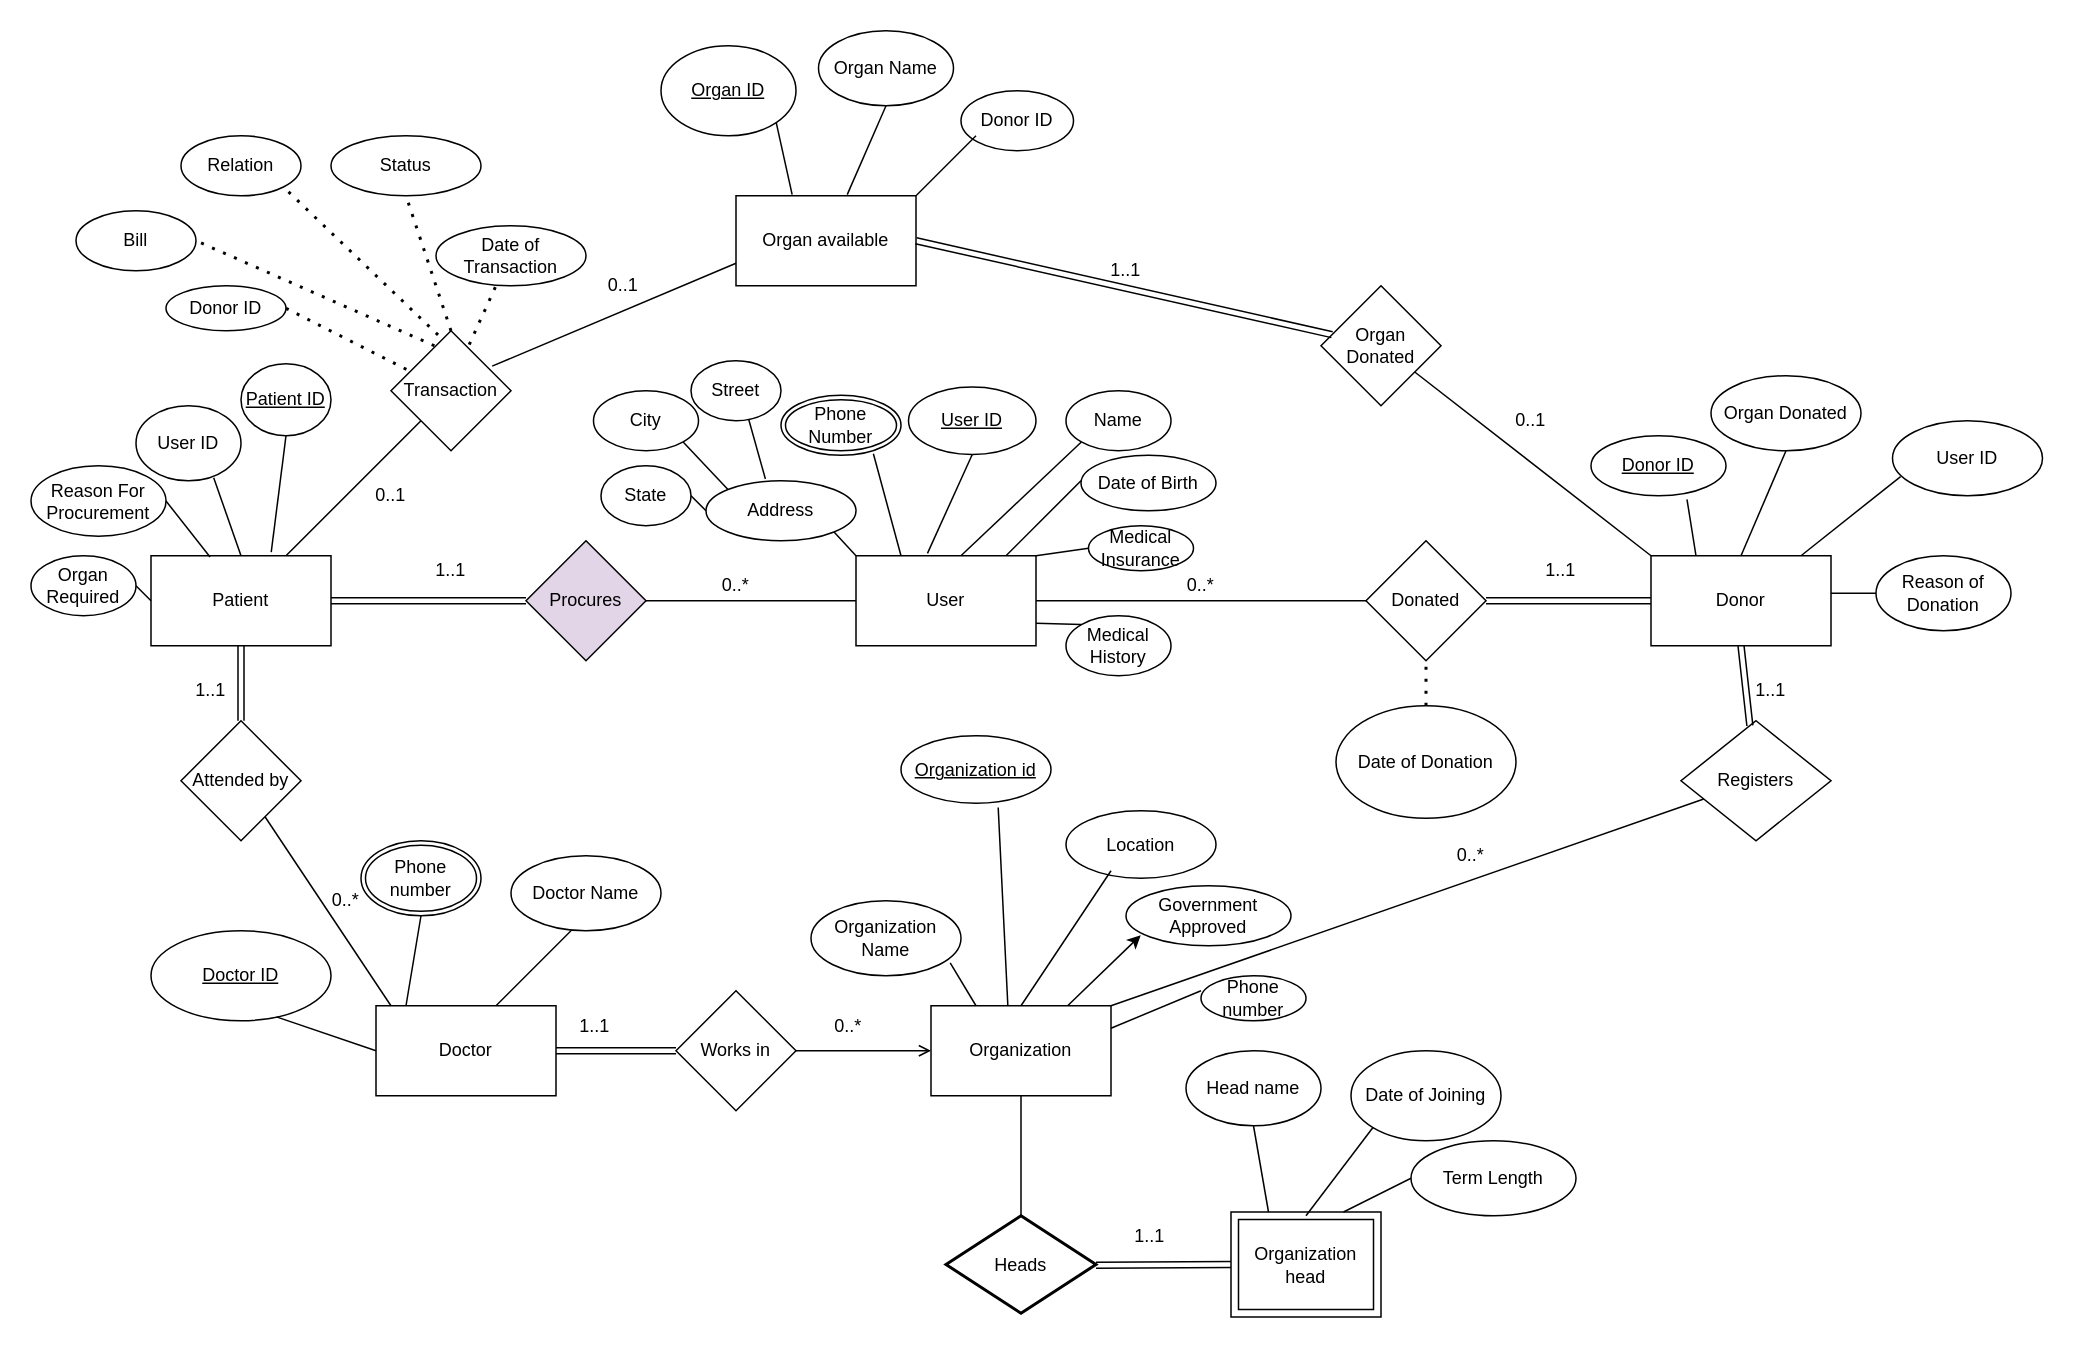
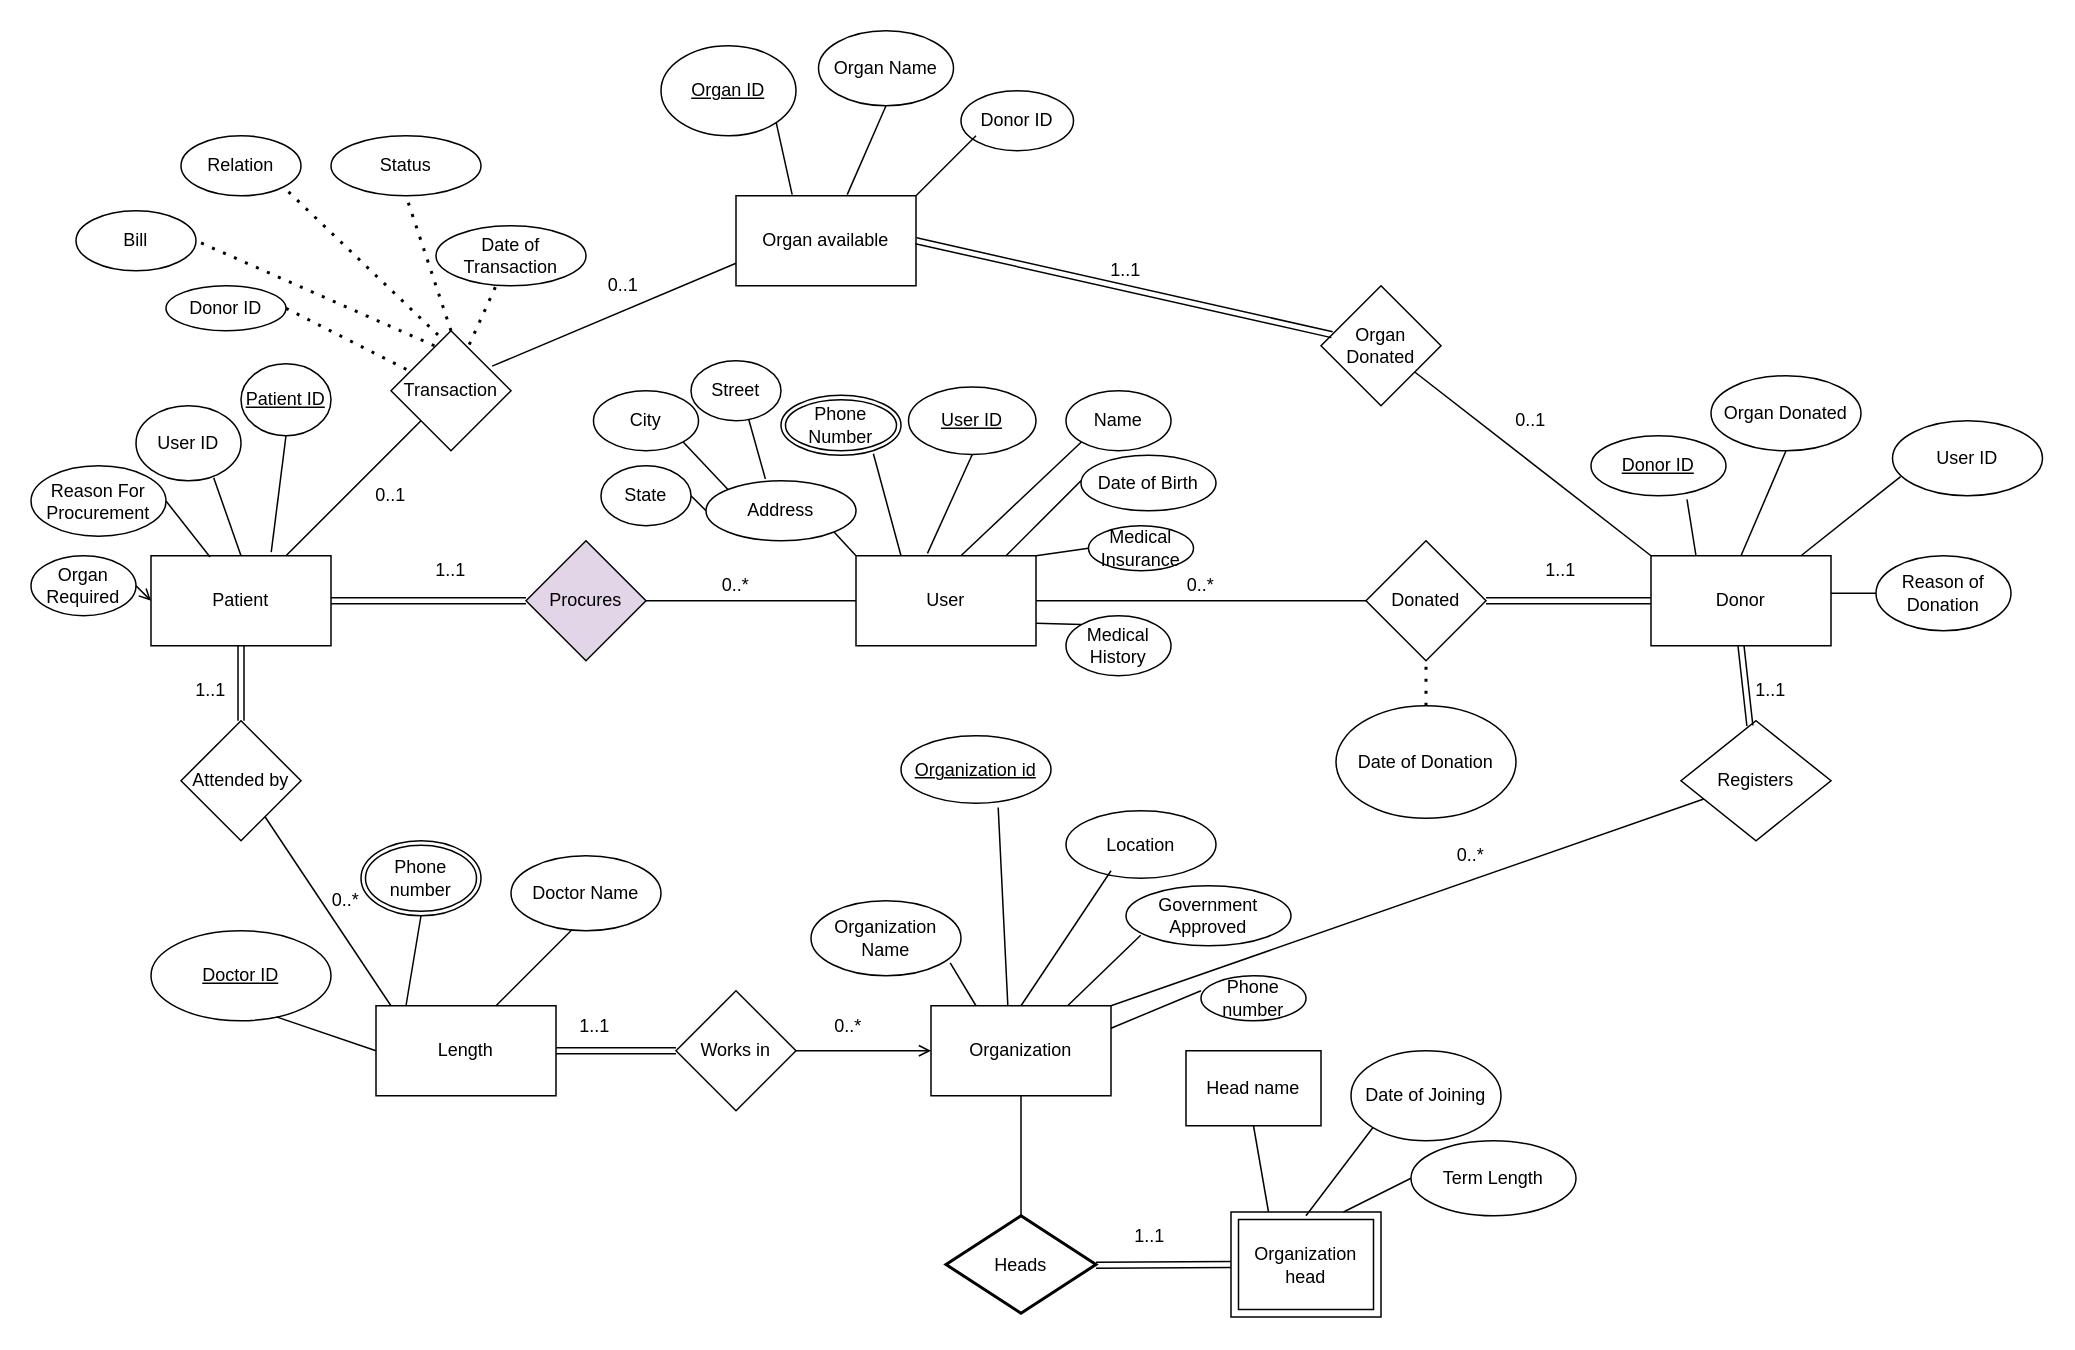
(146, 596) -> (146, 596)
(1133, 943) -> (1136, 939)
(466, 1051) -> (466, 1051)
(1253, 1088) -> (1253, 1088)
